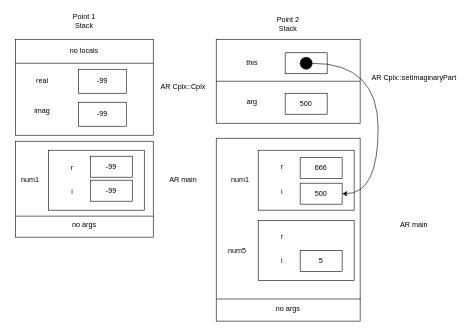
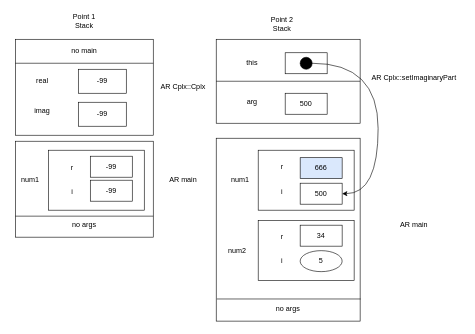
(288, 24) -> (282, 24)
(84, 51) -> (84, 51)
(321, 168) -> (321, 168)
none -> (321, 236)
(237, 251) -> (237, 251)
(321, 261) -> (321, 261)
